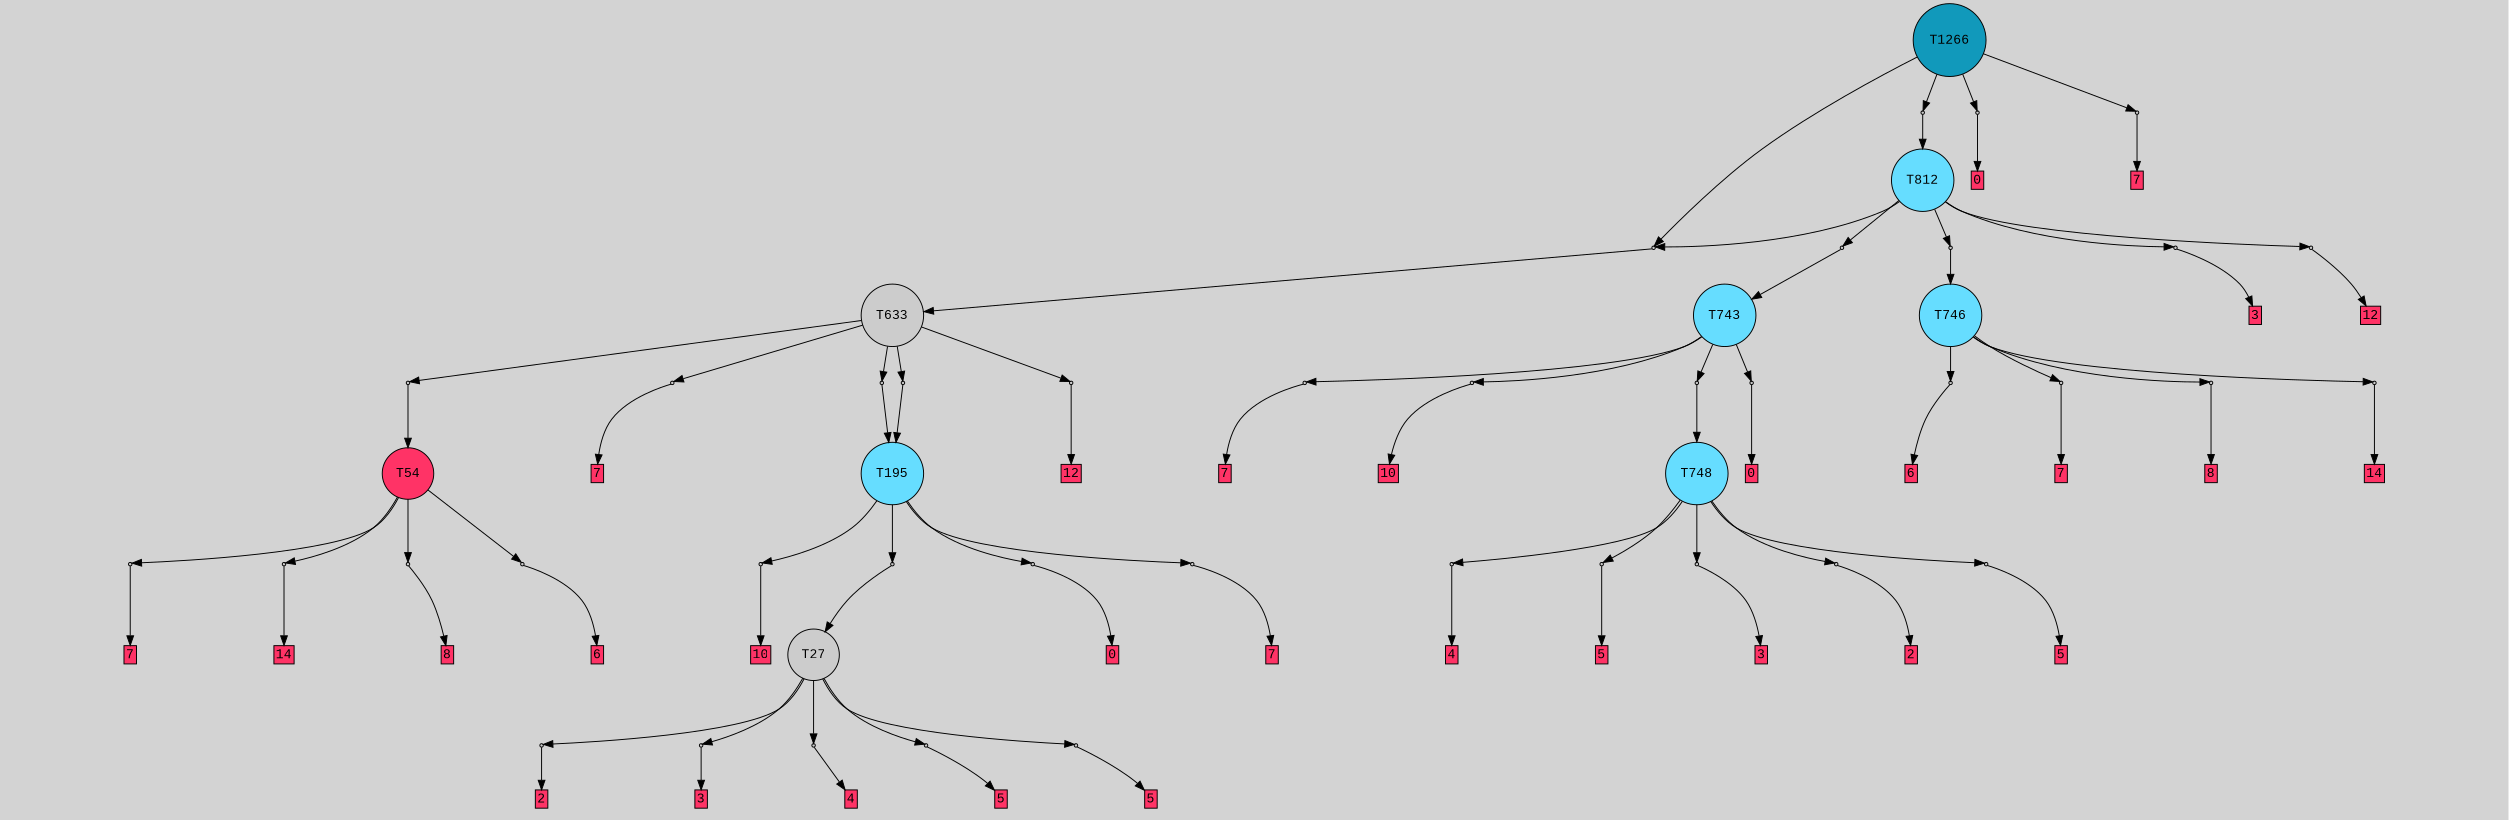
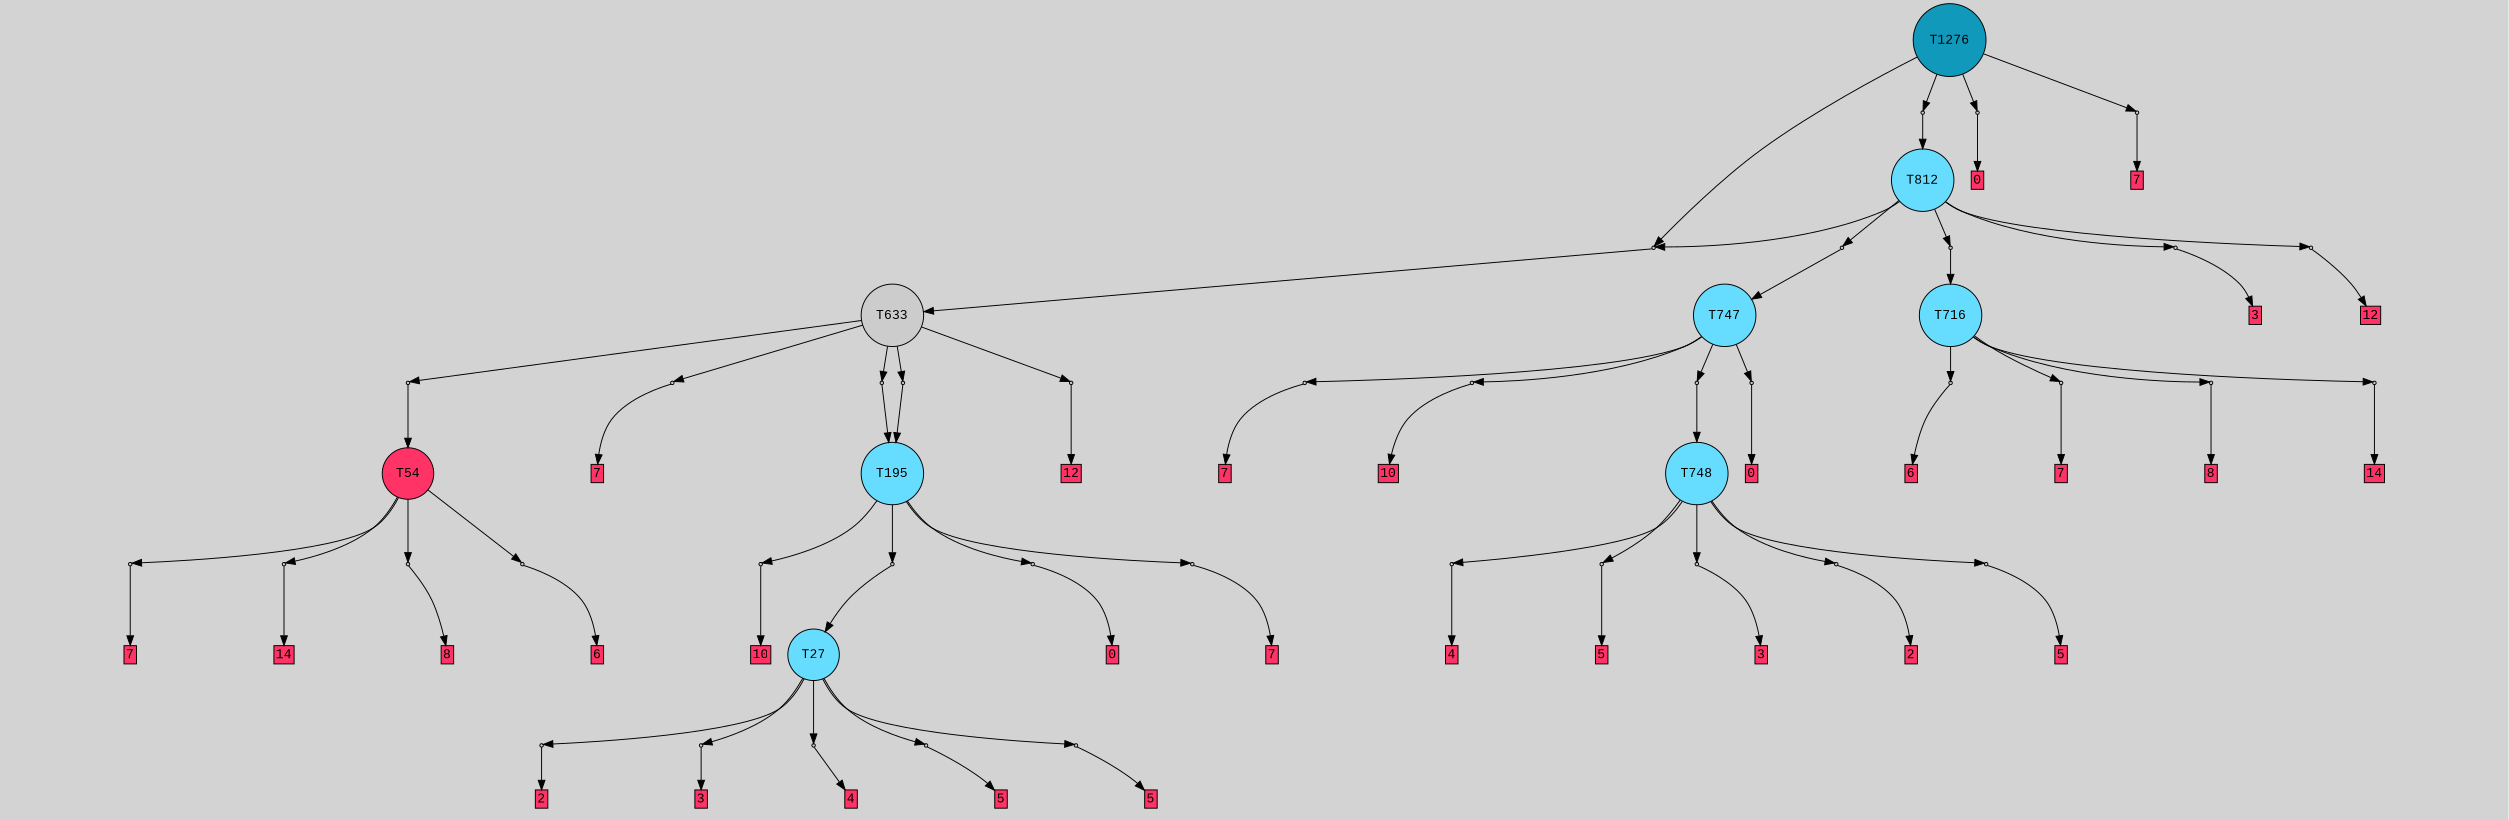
(1950, 40) -> (1950, 40)
(1725, 315) -> (1725, 315)
(1951, 315) -> (1951, 315)
(814, 655) -> (814, 655)
